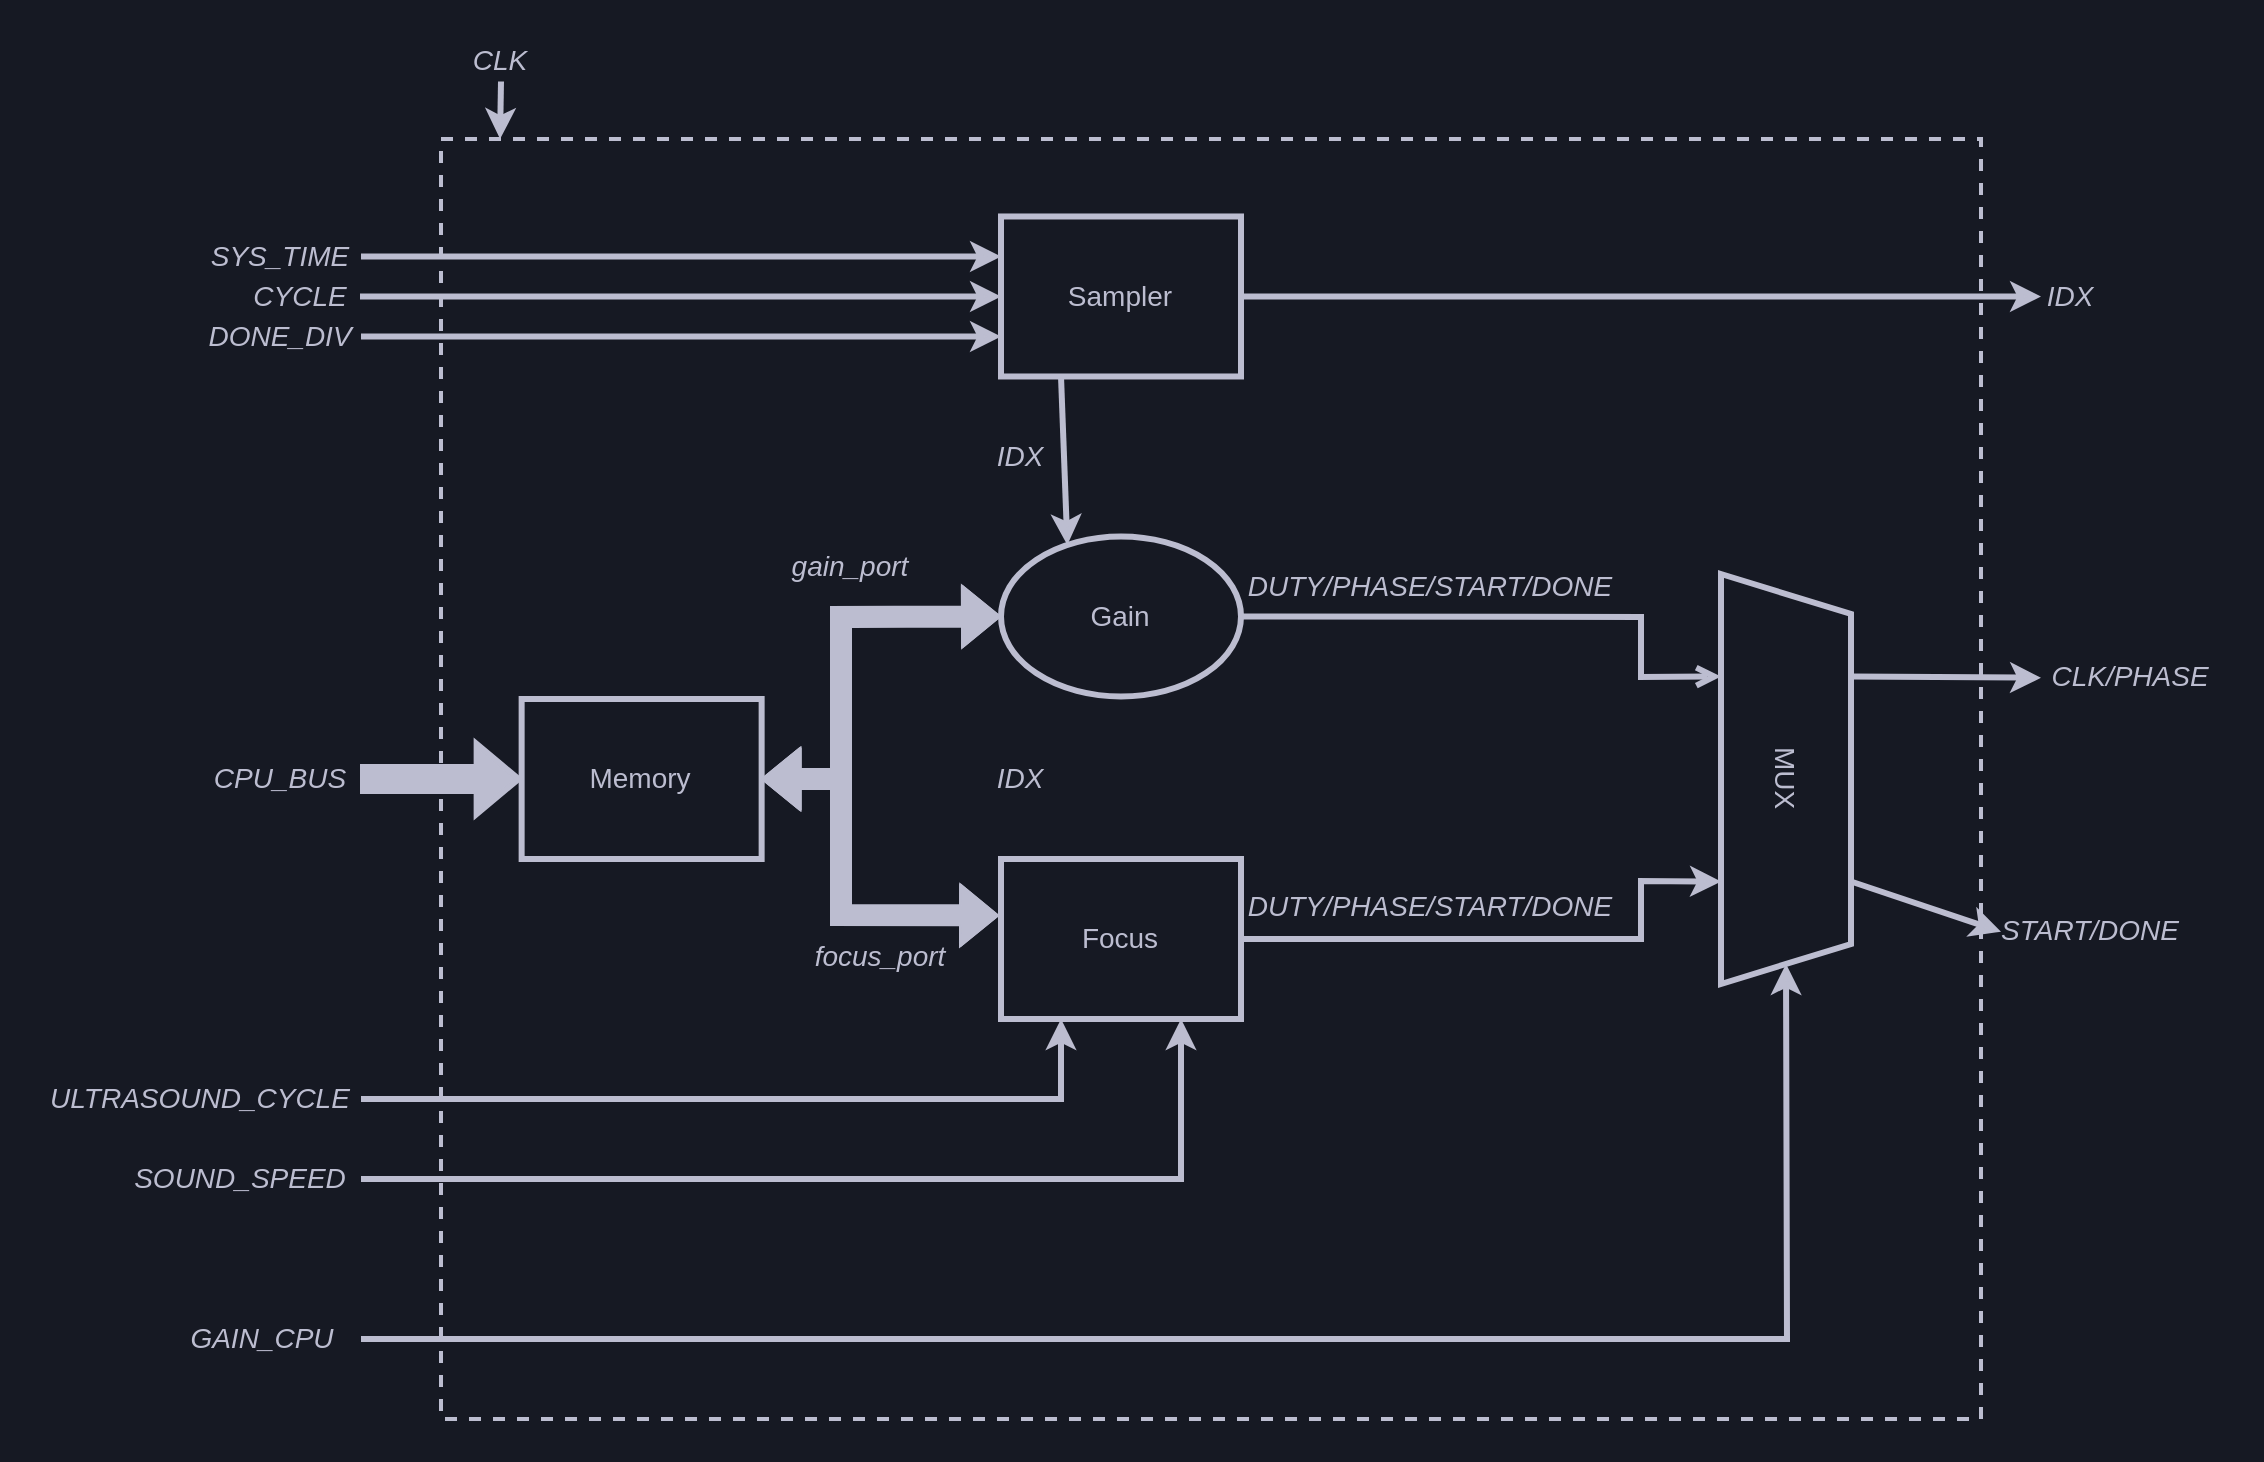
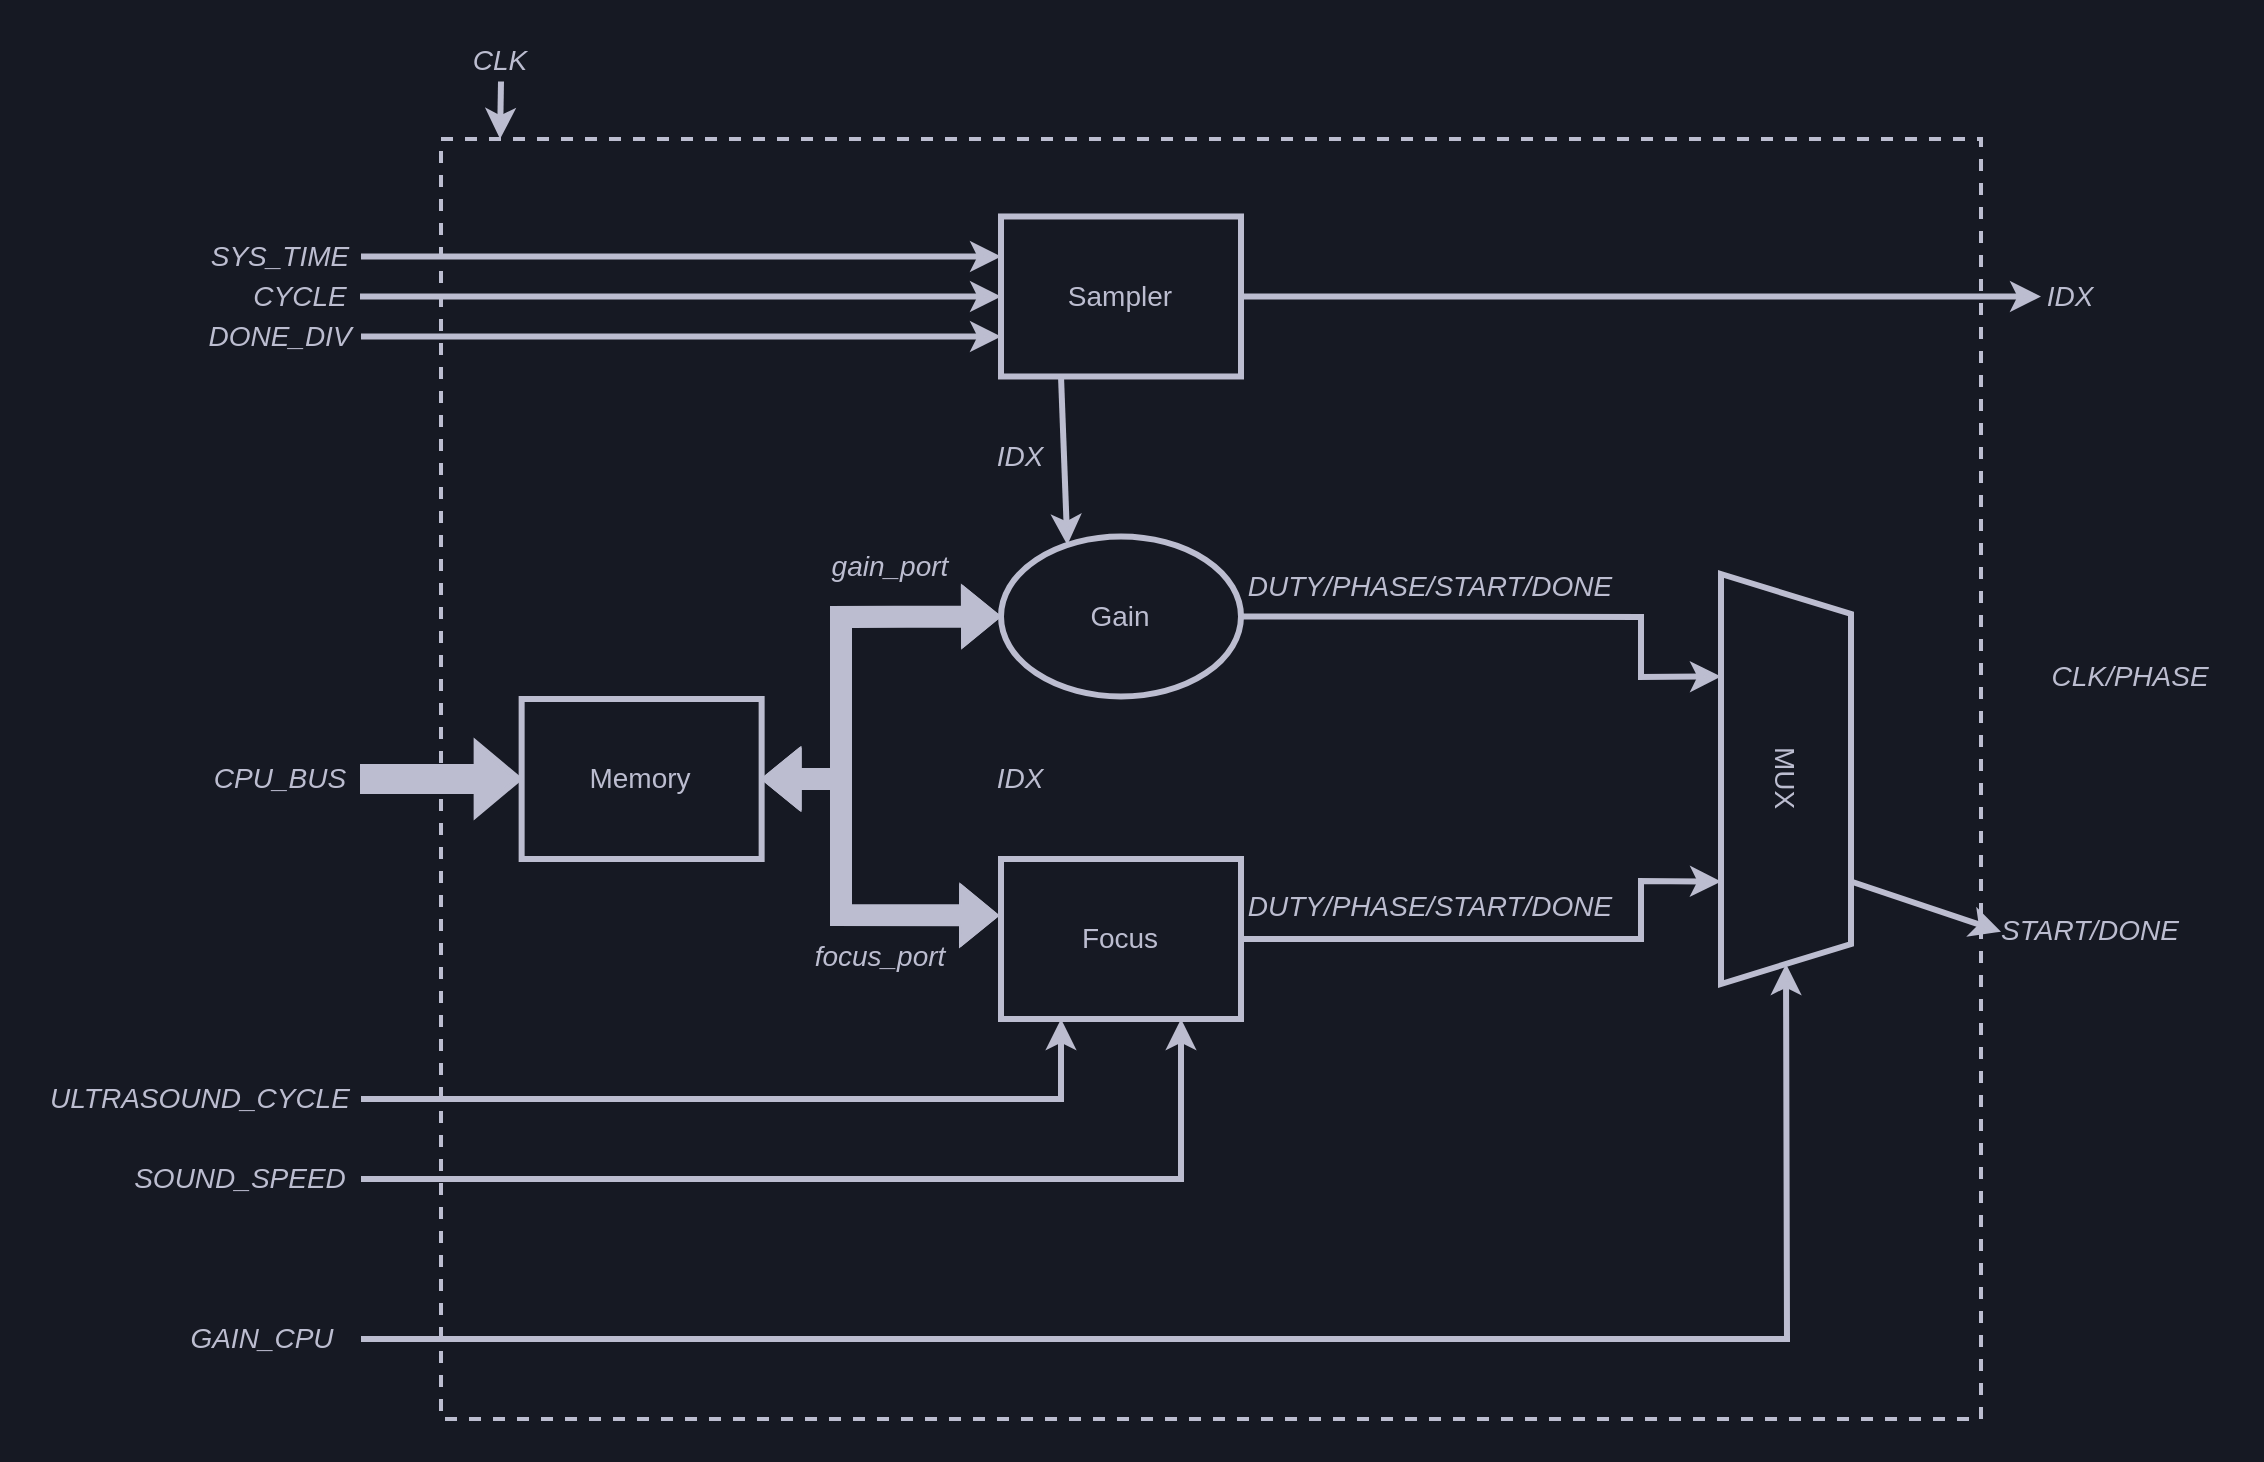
(851, 568) -> (891, 568)
(1699, 677) -> (1697, 677)
(1936, 677) -> none
